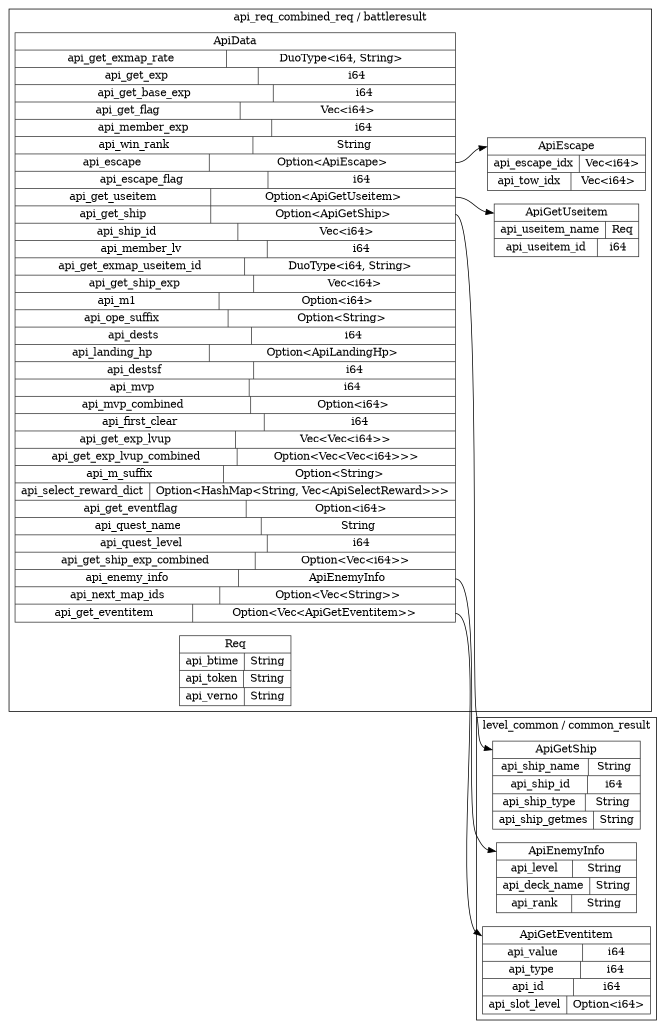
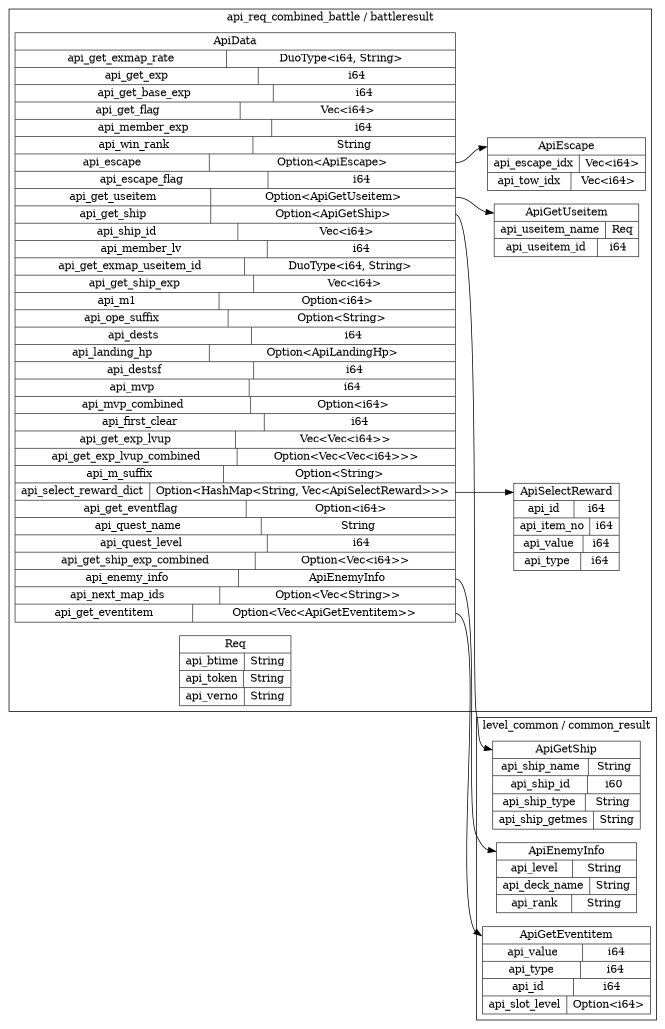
(330, 18) -> (330, 18)
none -> (566, 527)
(614, 784) -> (614, 784)
